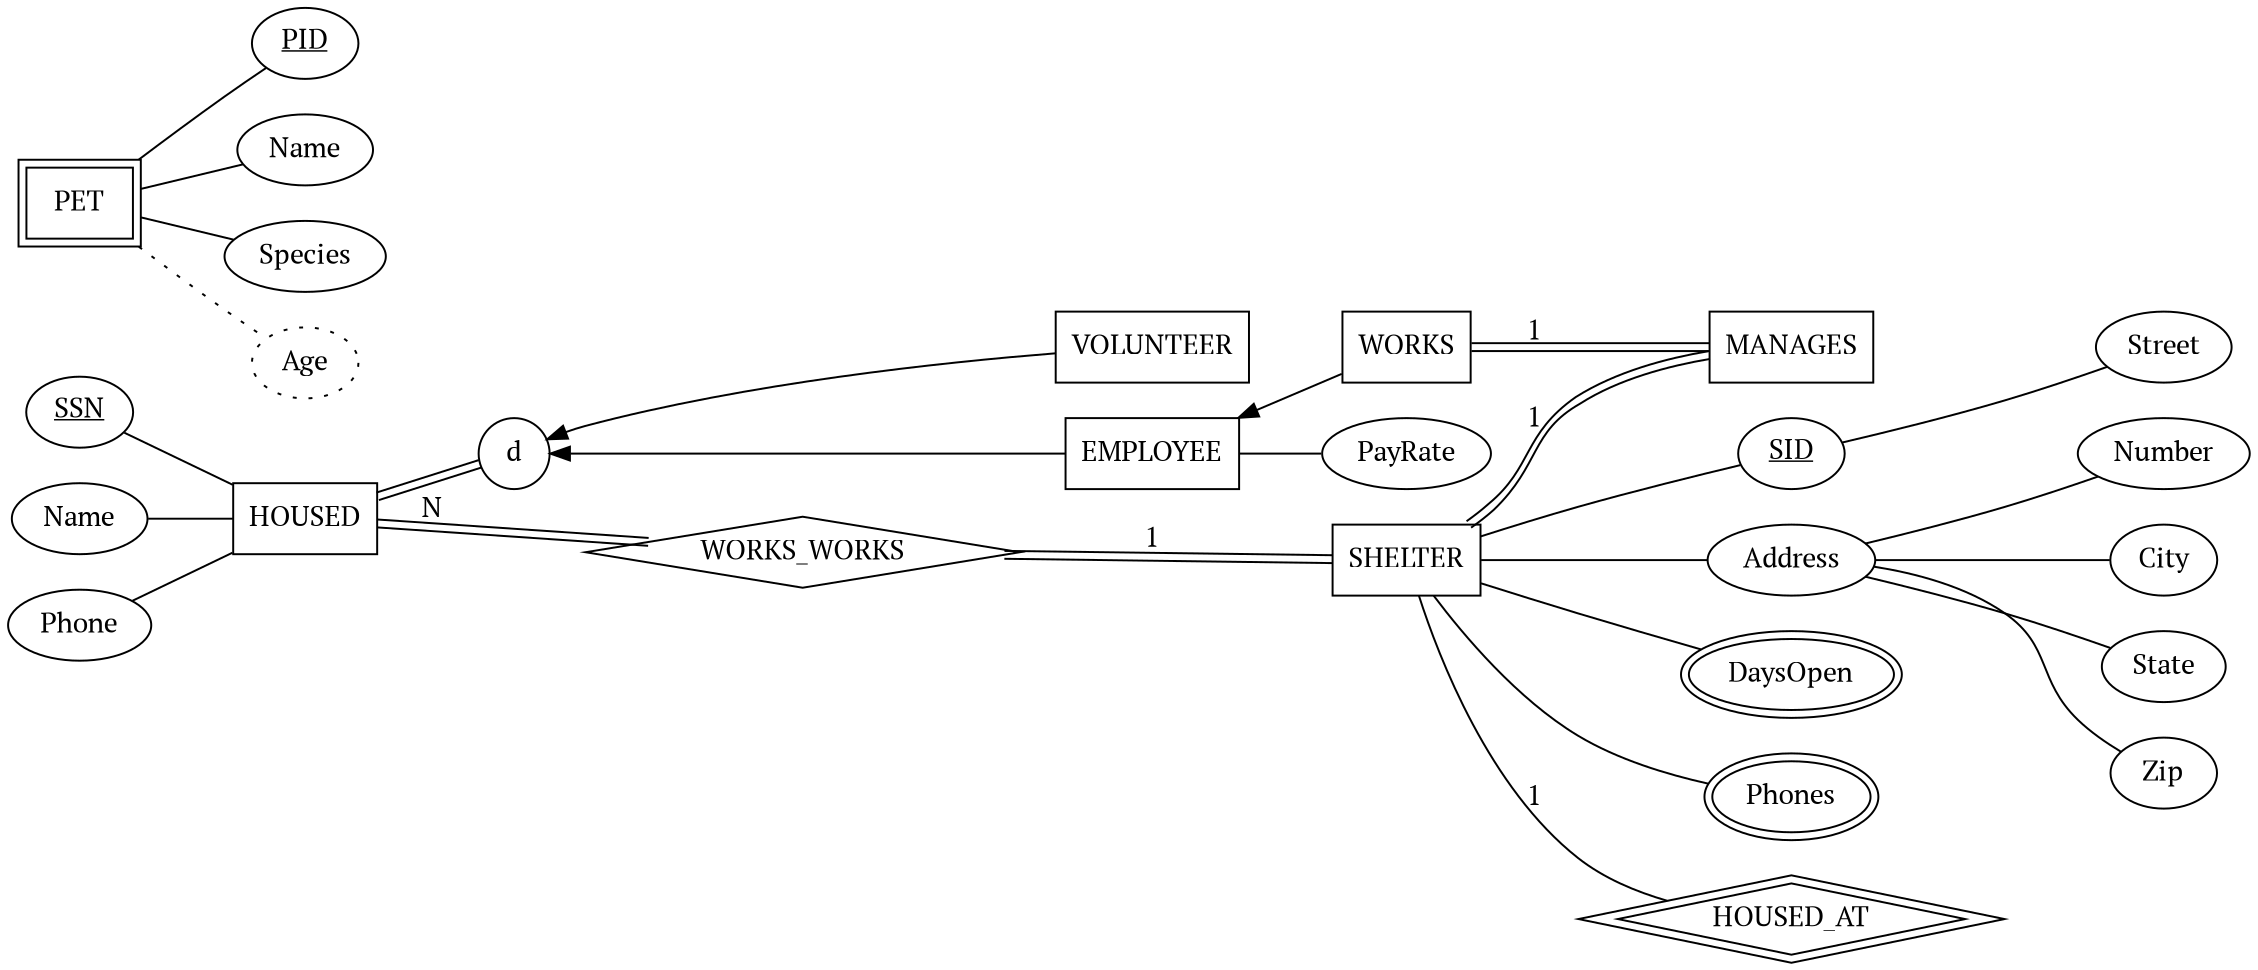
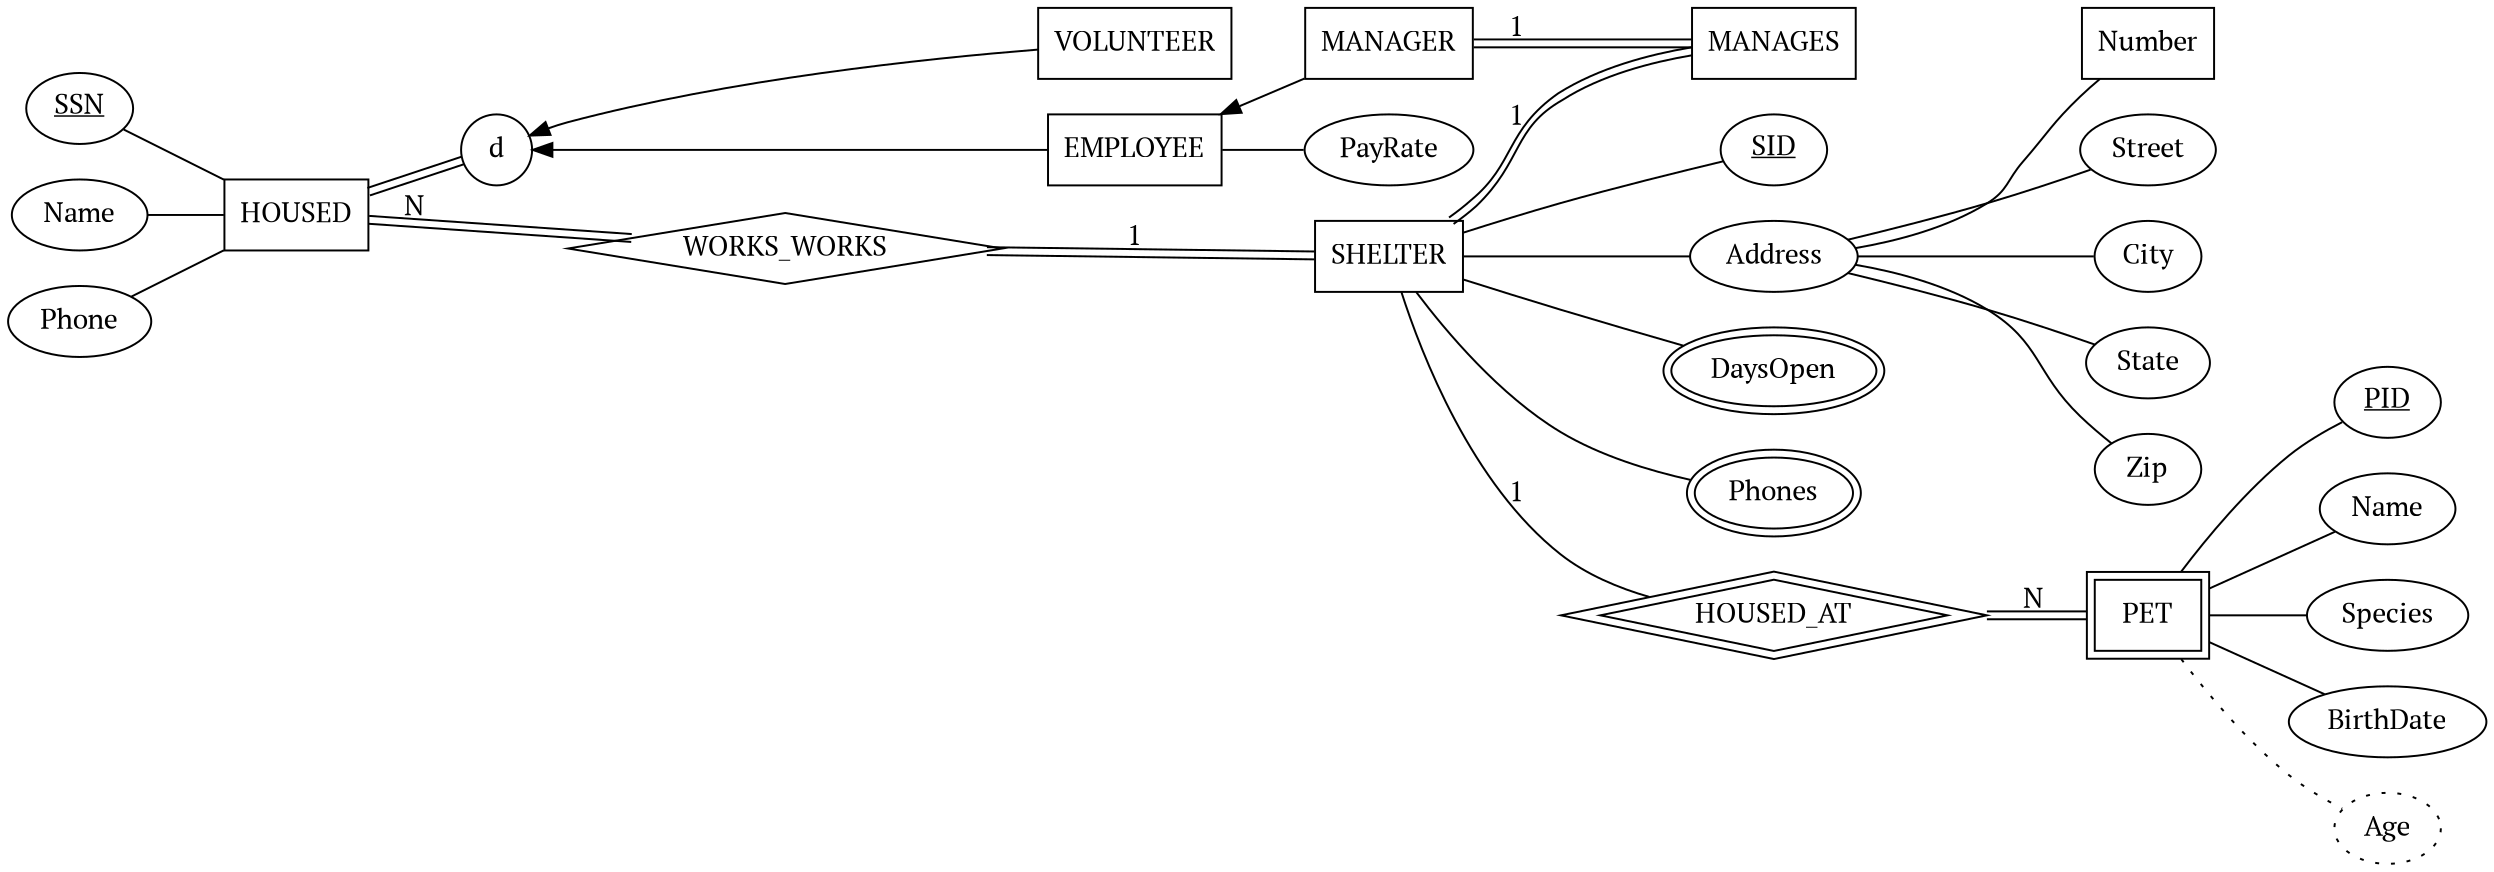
(1407, 347) -> (1389, 43)
(1976, 409) -> (2019, 194)
(2164, 454) -> (2148, 43)
none -> (2037, 615)
none -> (2388, 722)
